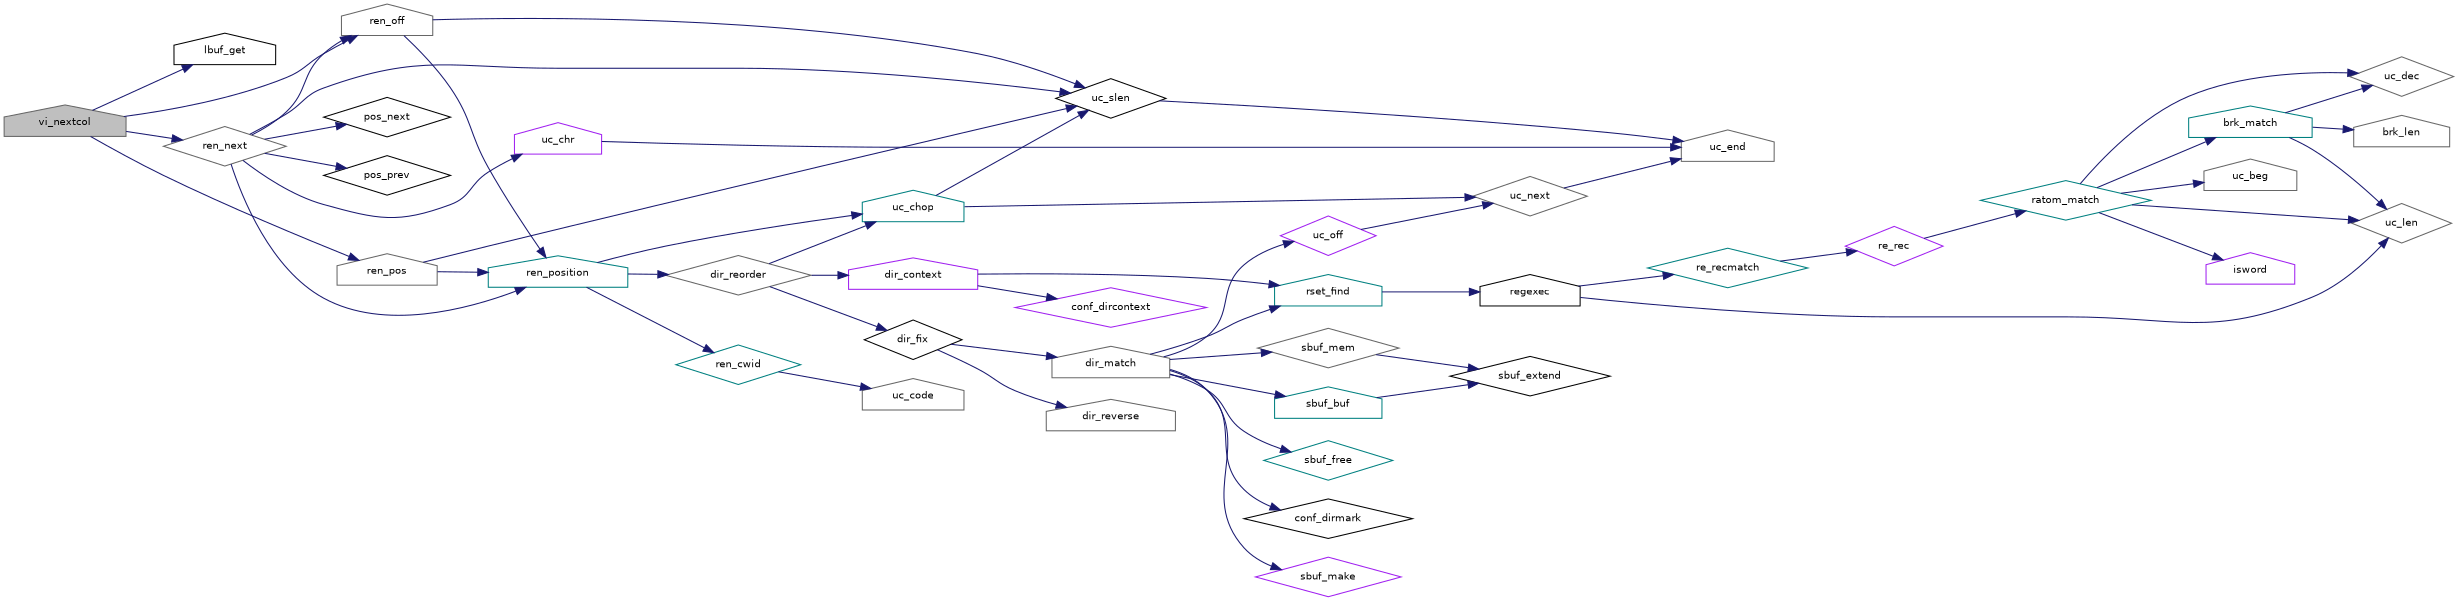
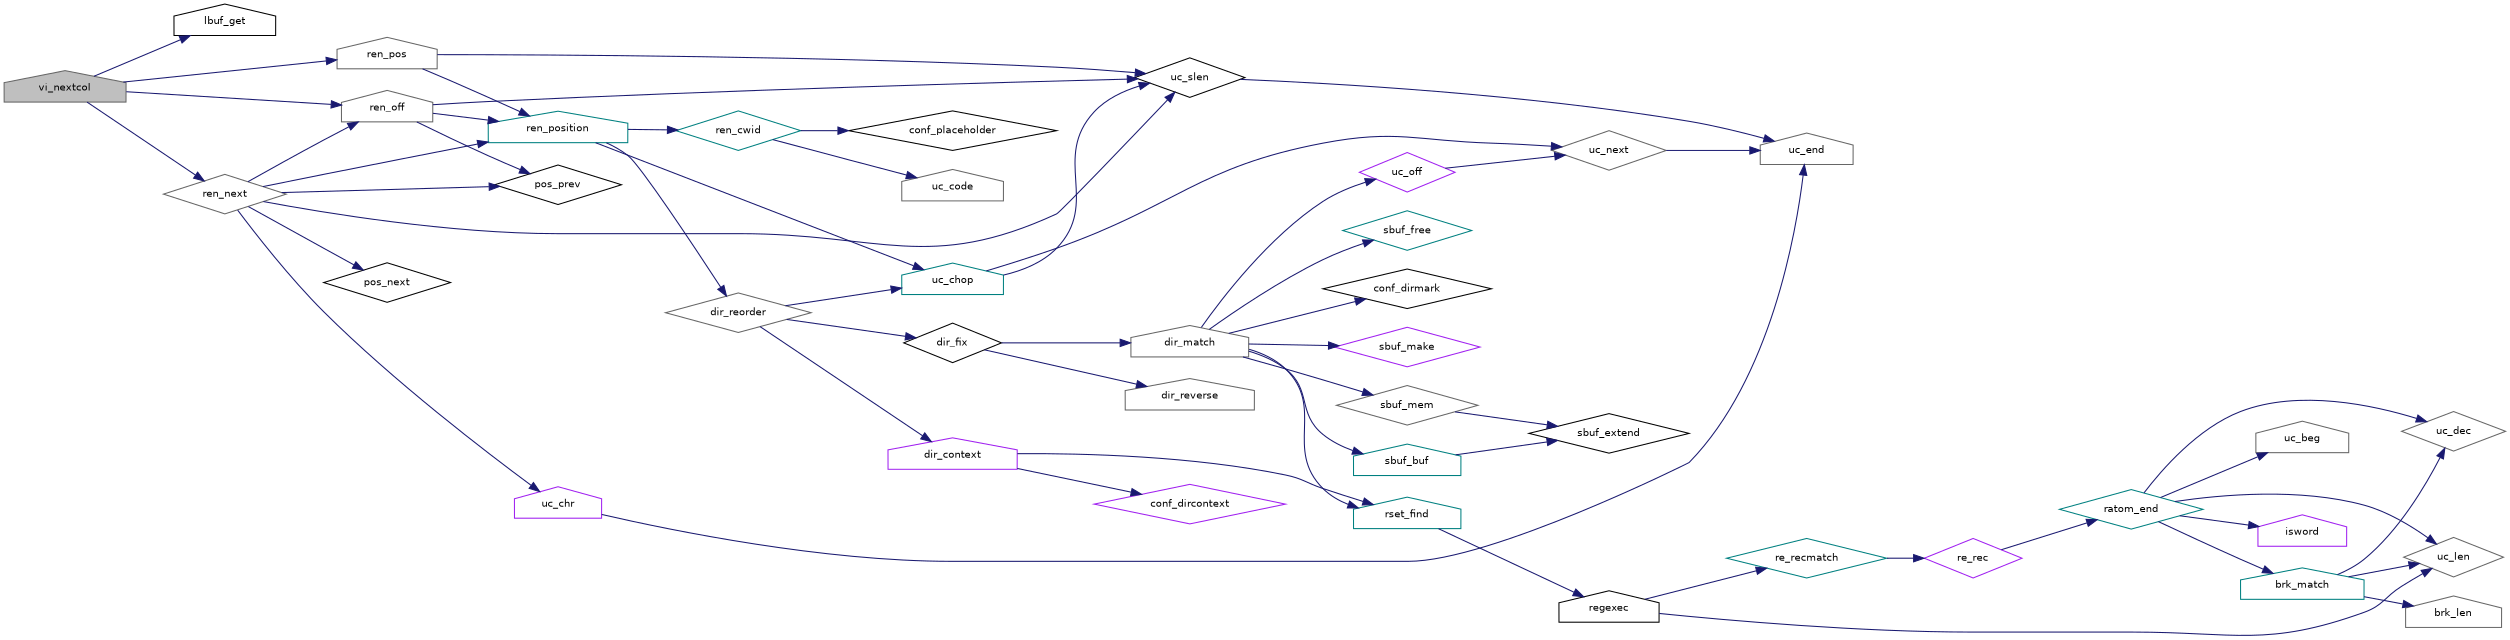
none -> (953, 131)
none -> (479, 151)
(2066, 200) -> (2131, 509)
